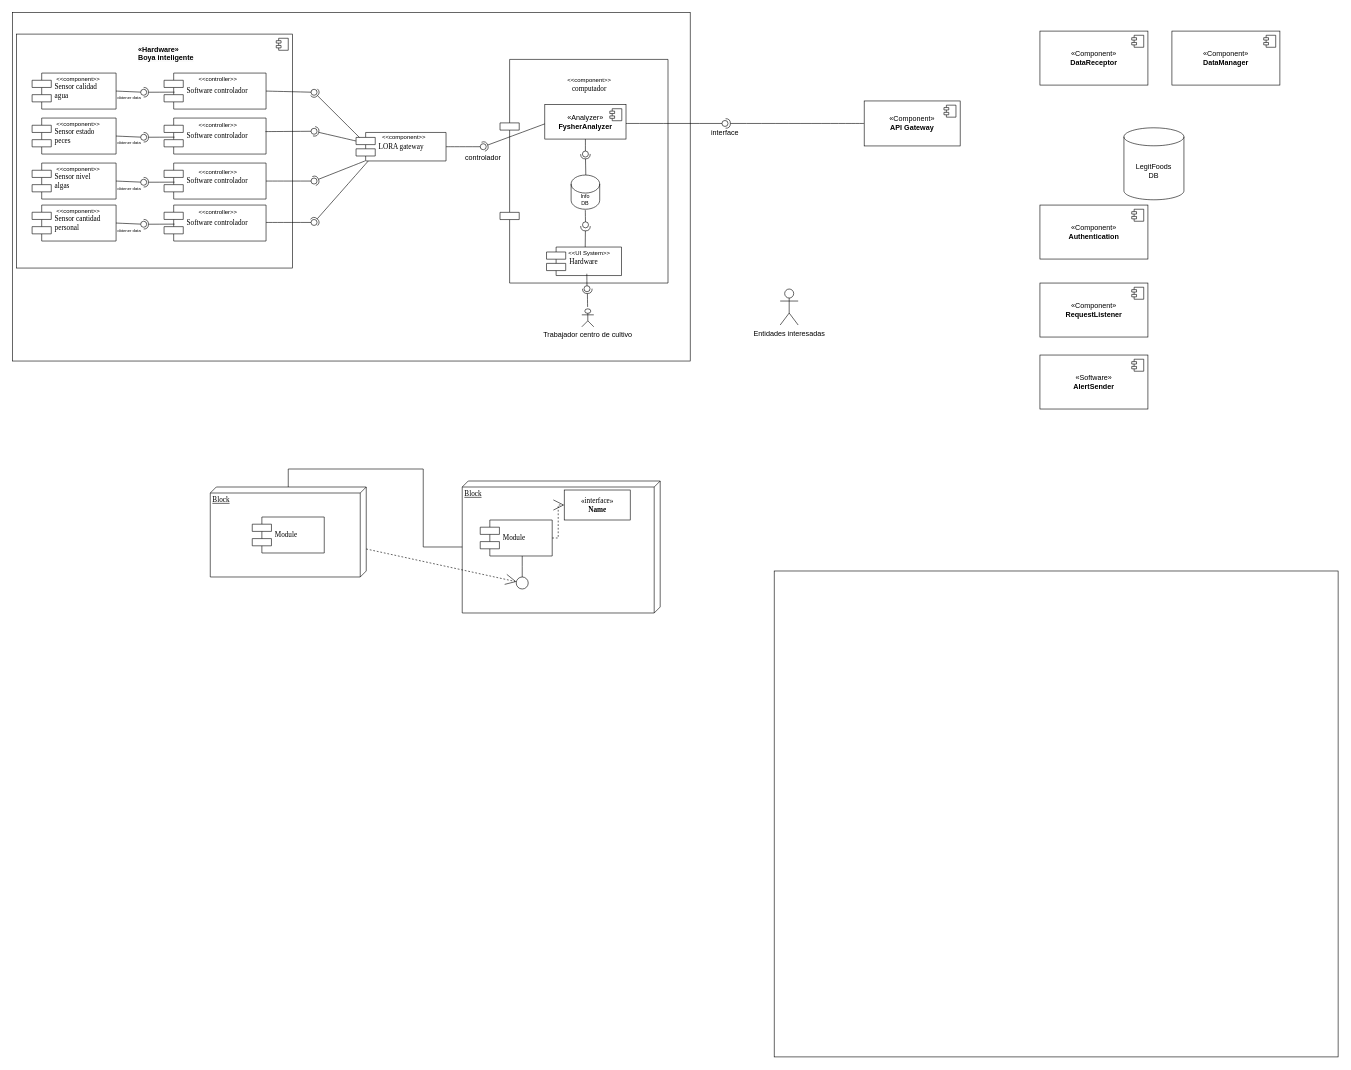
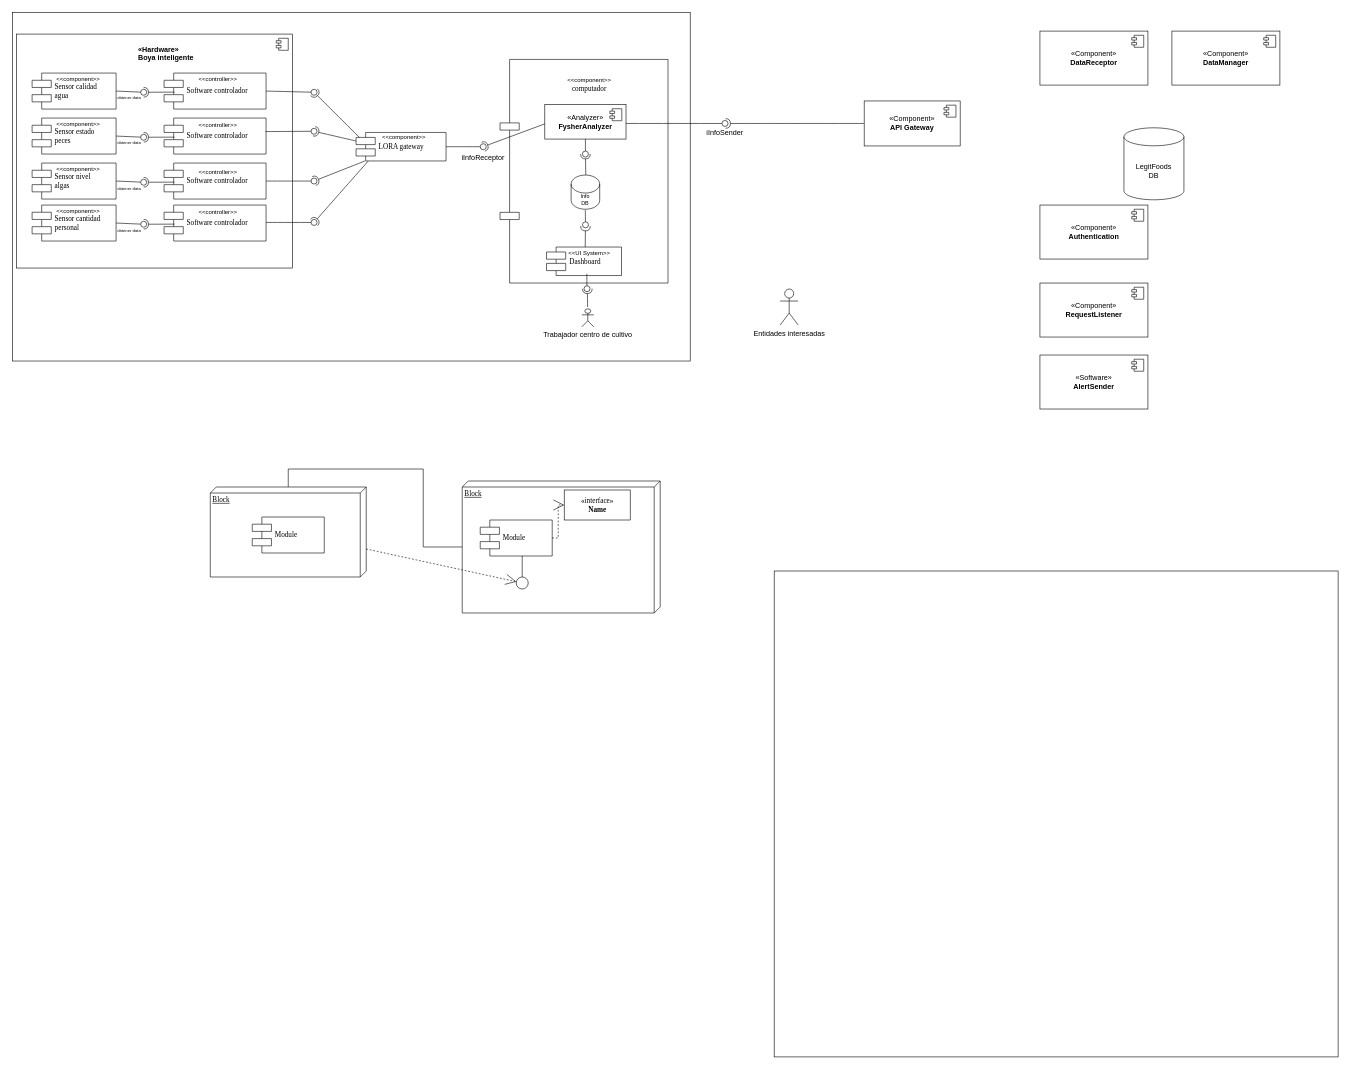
(725, 132) -> (725, 132)
(483, 158) -> (483, 158)
(586, 261) -> (588, 261)
